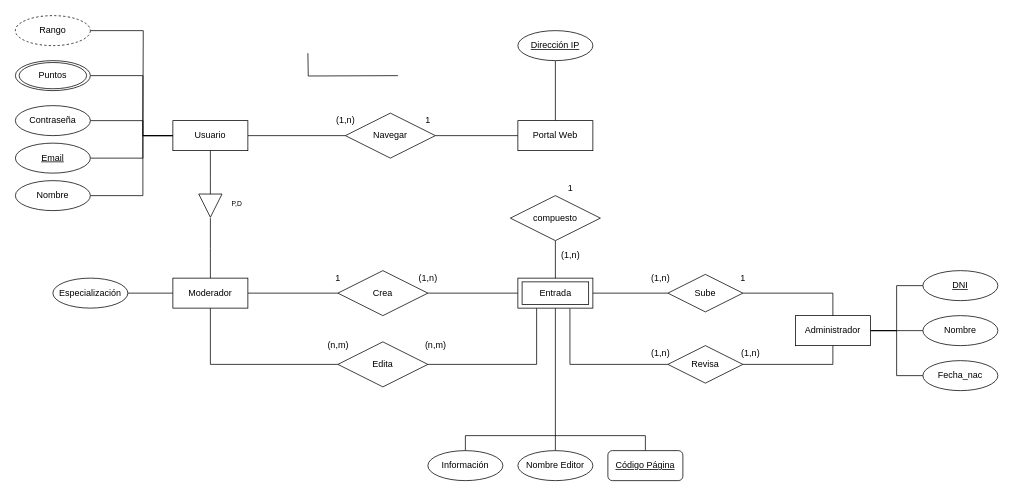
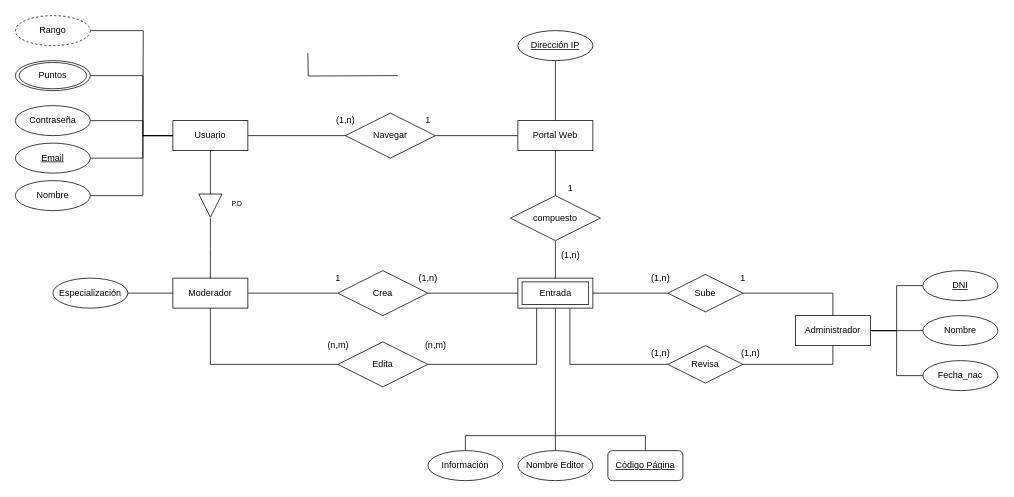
none -> (555, 173)
